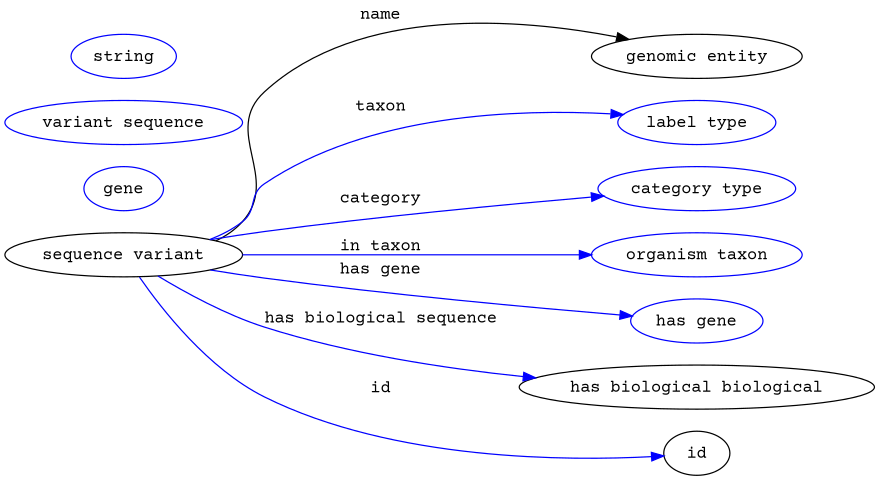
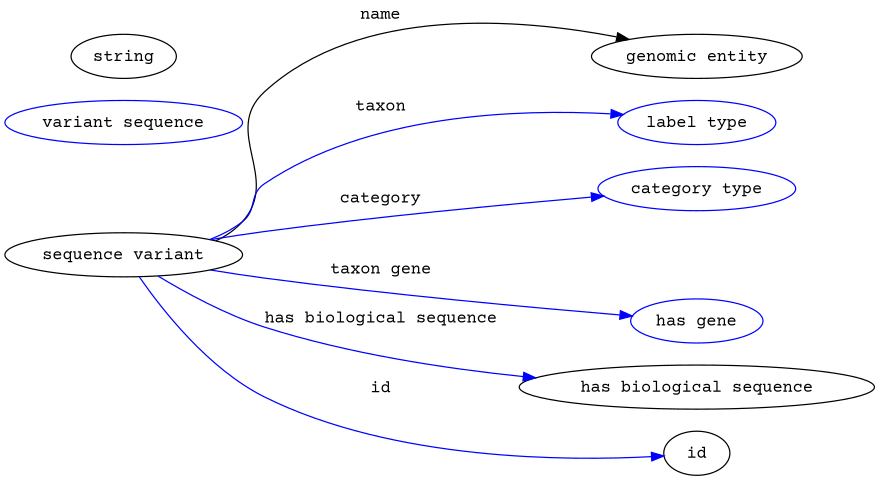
(124, 56) -> (124, 56)
(124, 189) -> none
(697, 255) -> none
(381, 269) -> (381, 269)
(697, 387) -> (697, 387)
